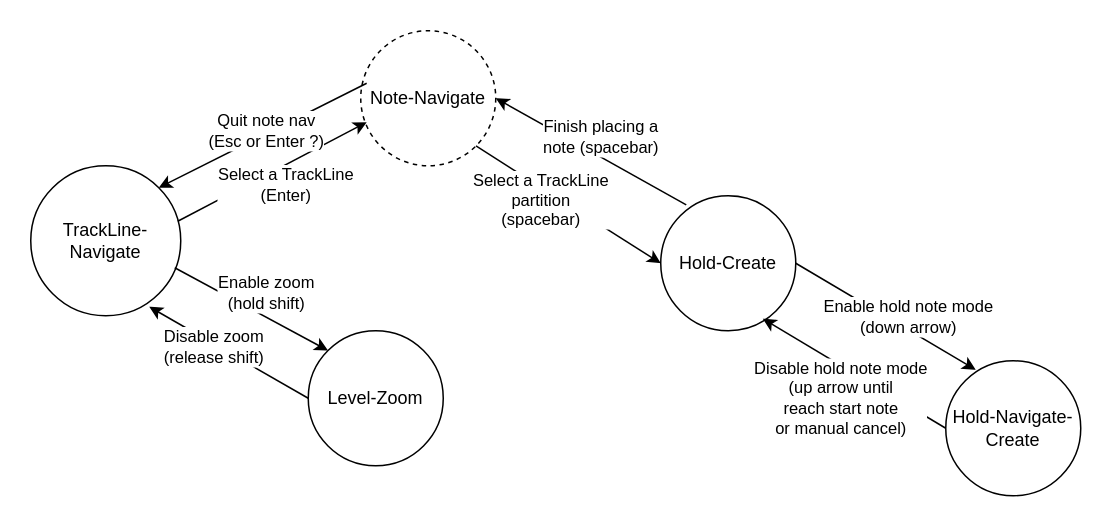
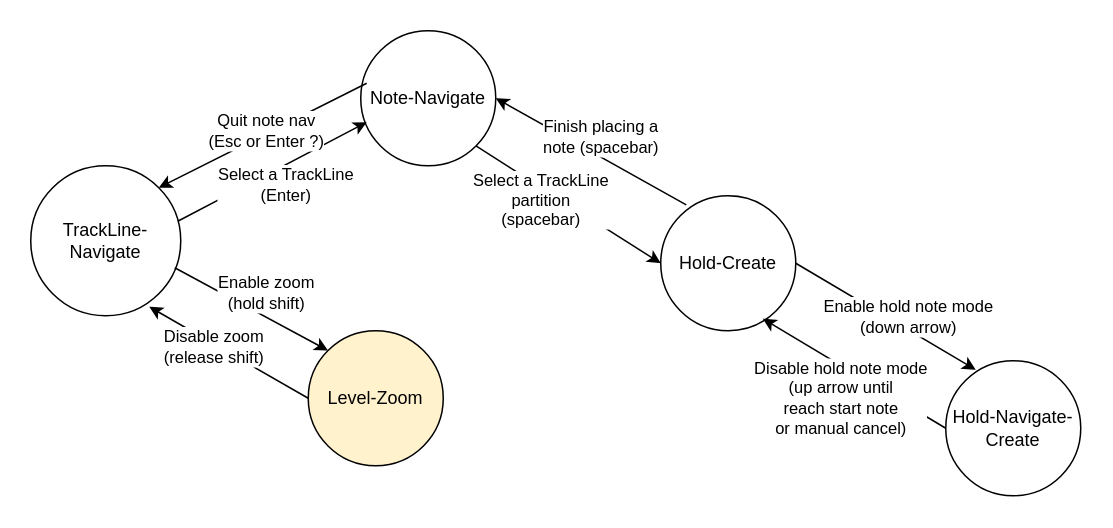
(428, 98) -> (428, 98)
(376, 398) -> (376, 398)
